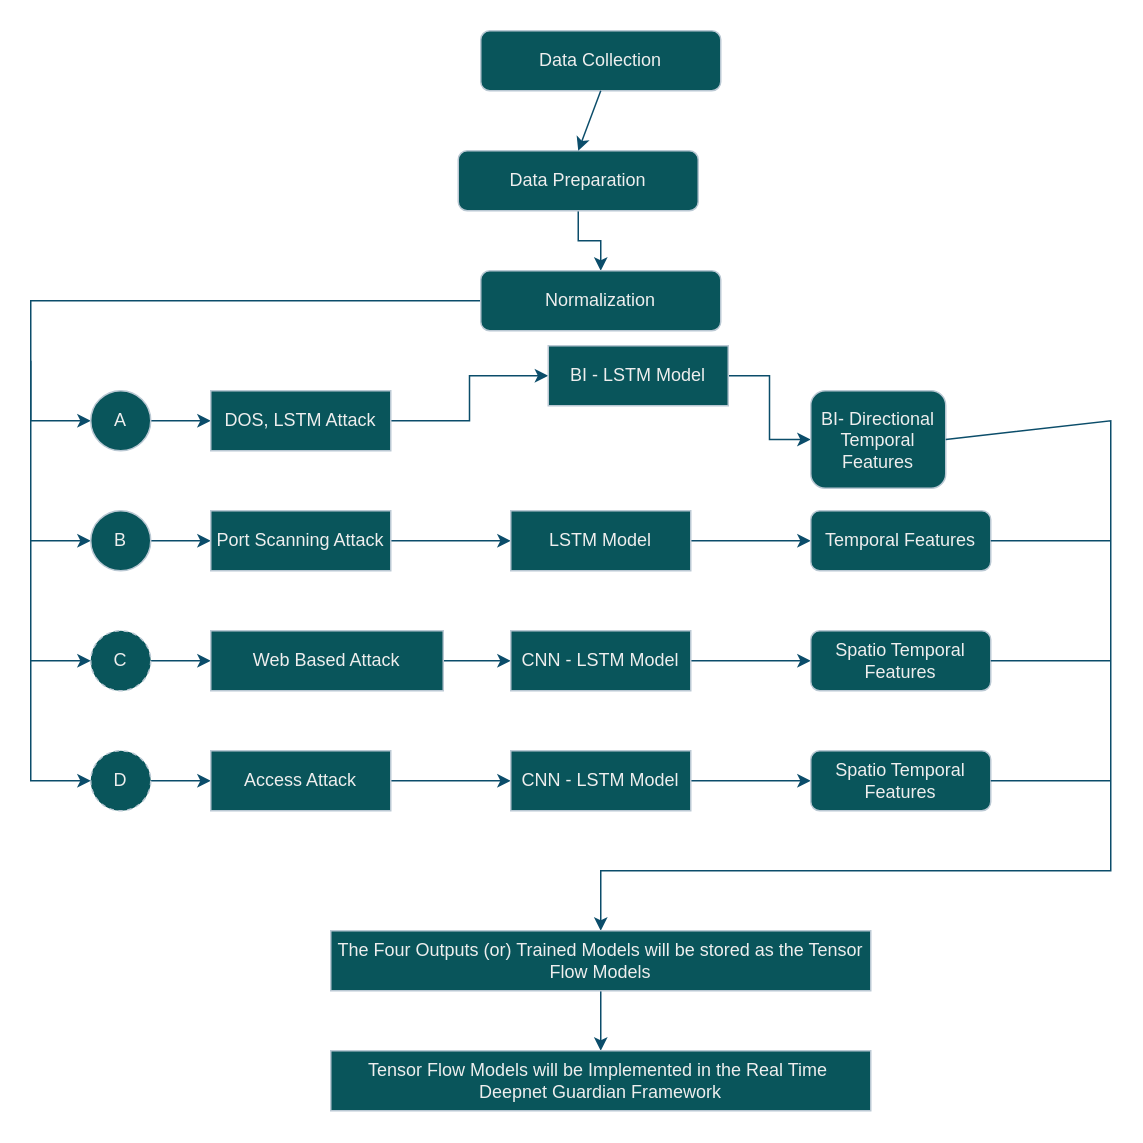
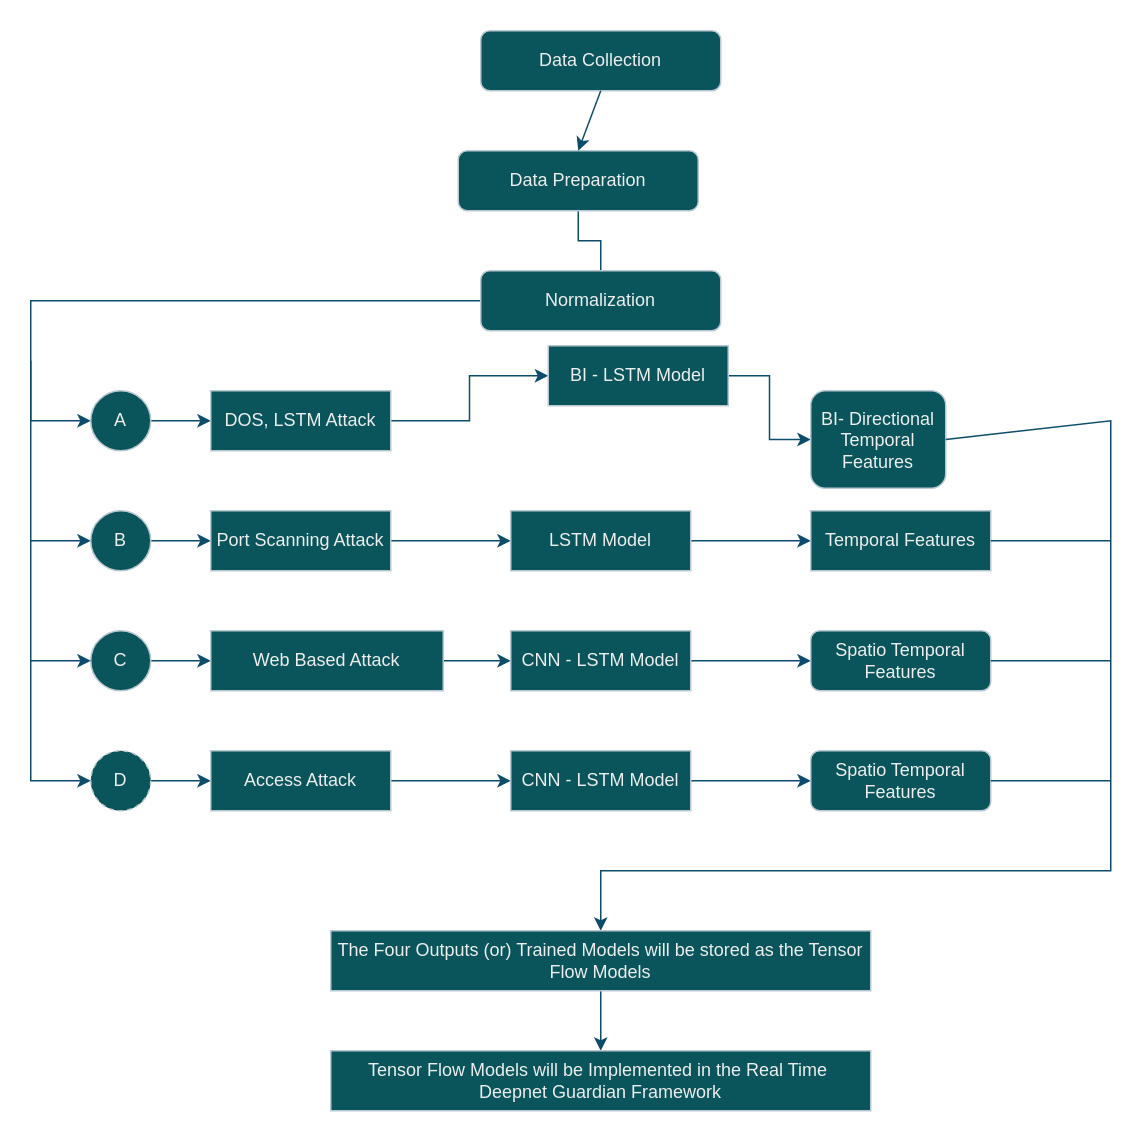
(601, 259) -> (601, 263)
(901, 541) -> (901, 541)
(121, 661) -> (121, 661)
